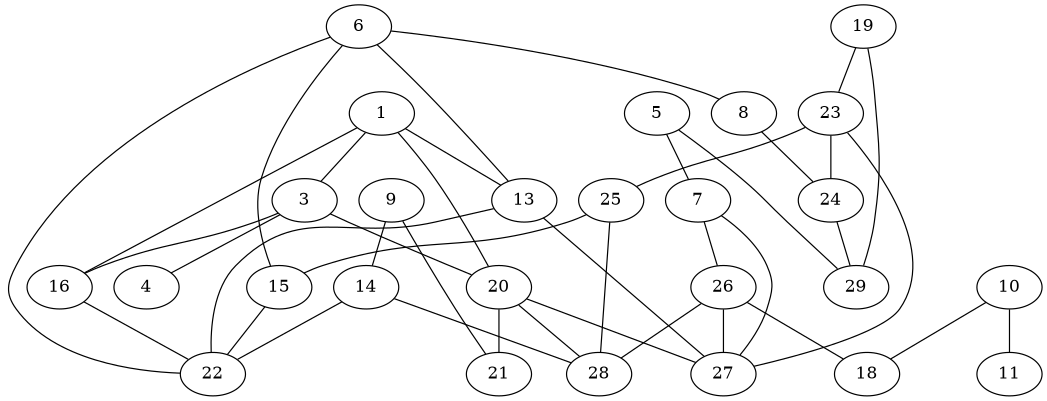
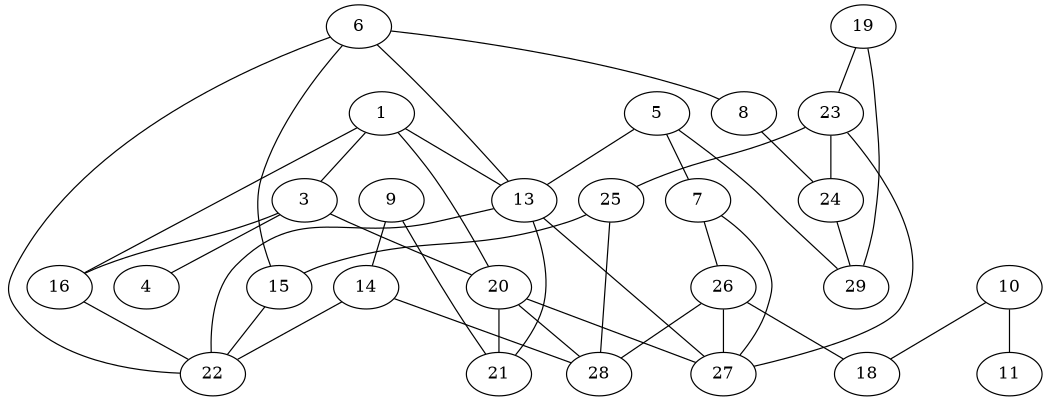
none -> (591, 157)
none -> (546, 291)
